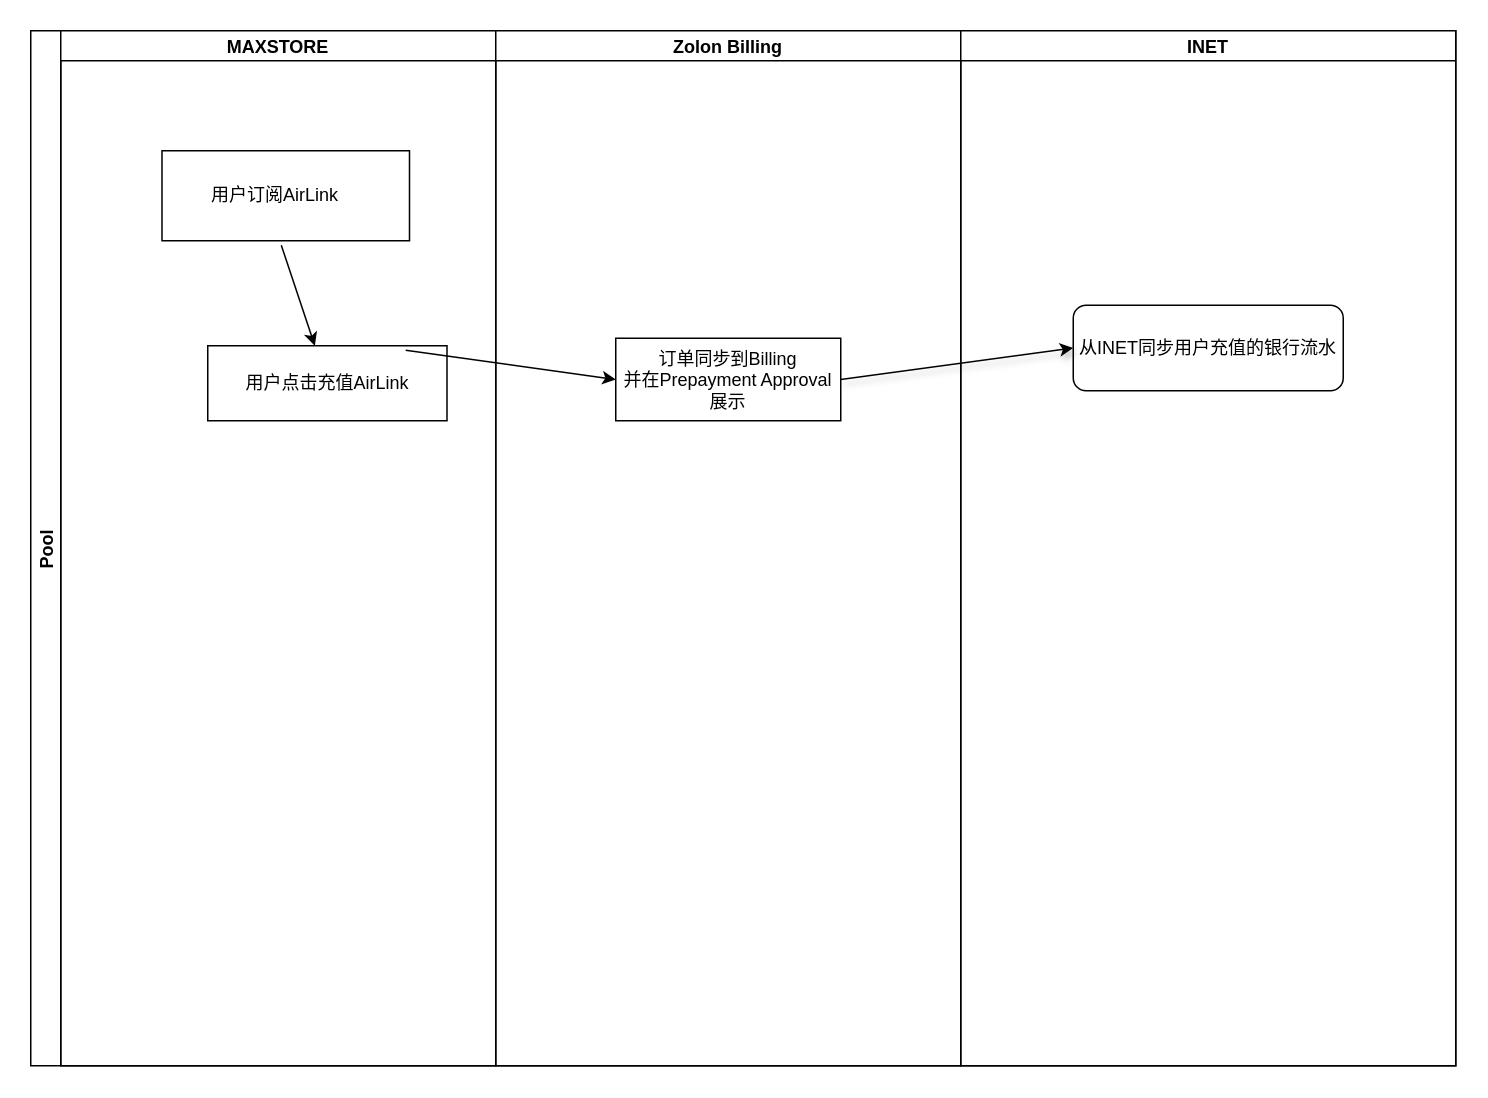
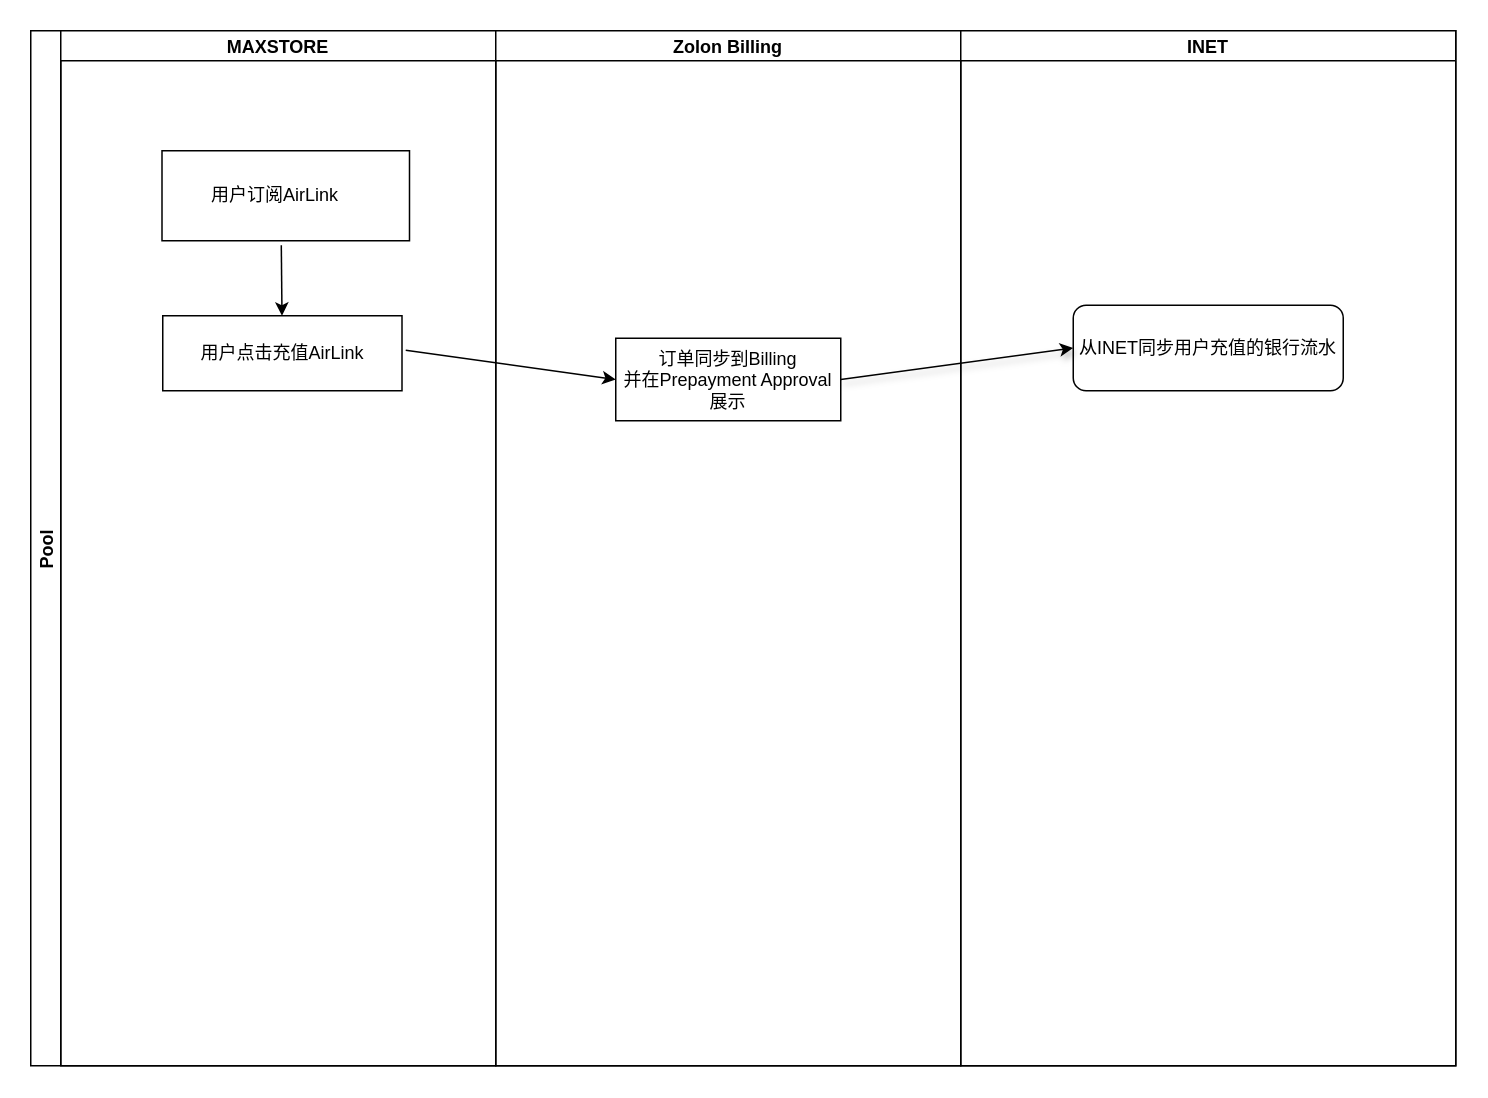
(327, 383) -> (282, 353)
